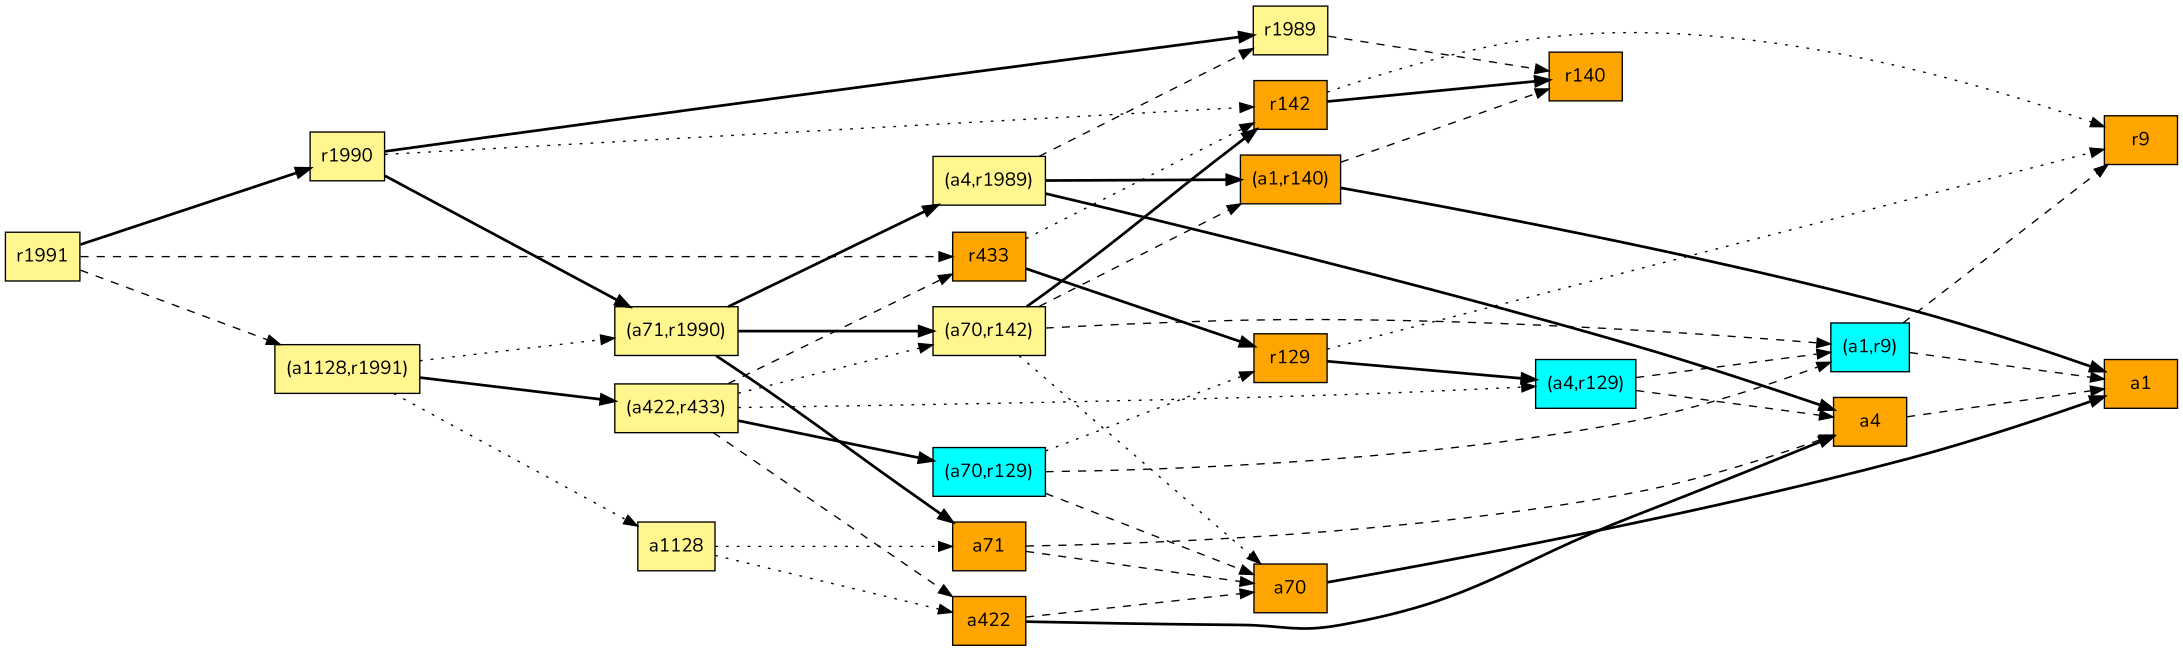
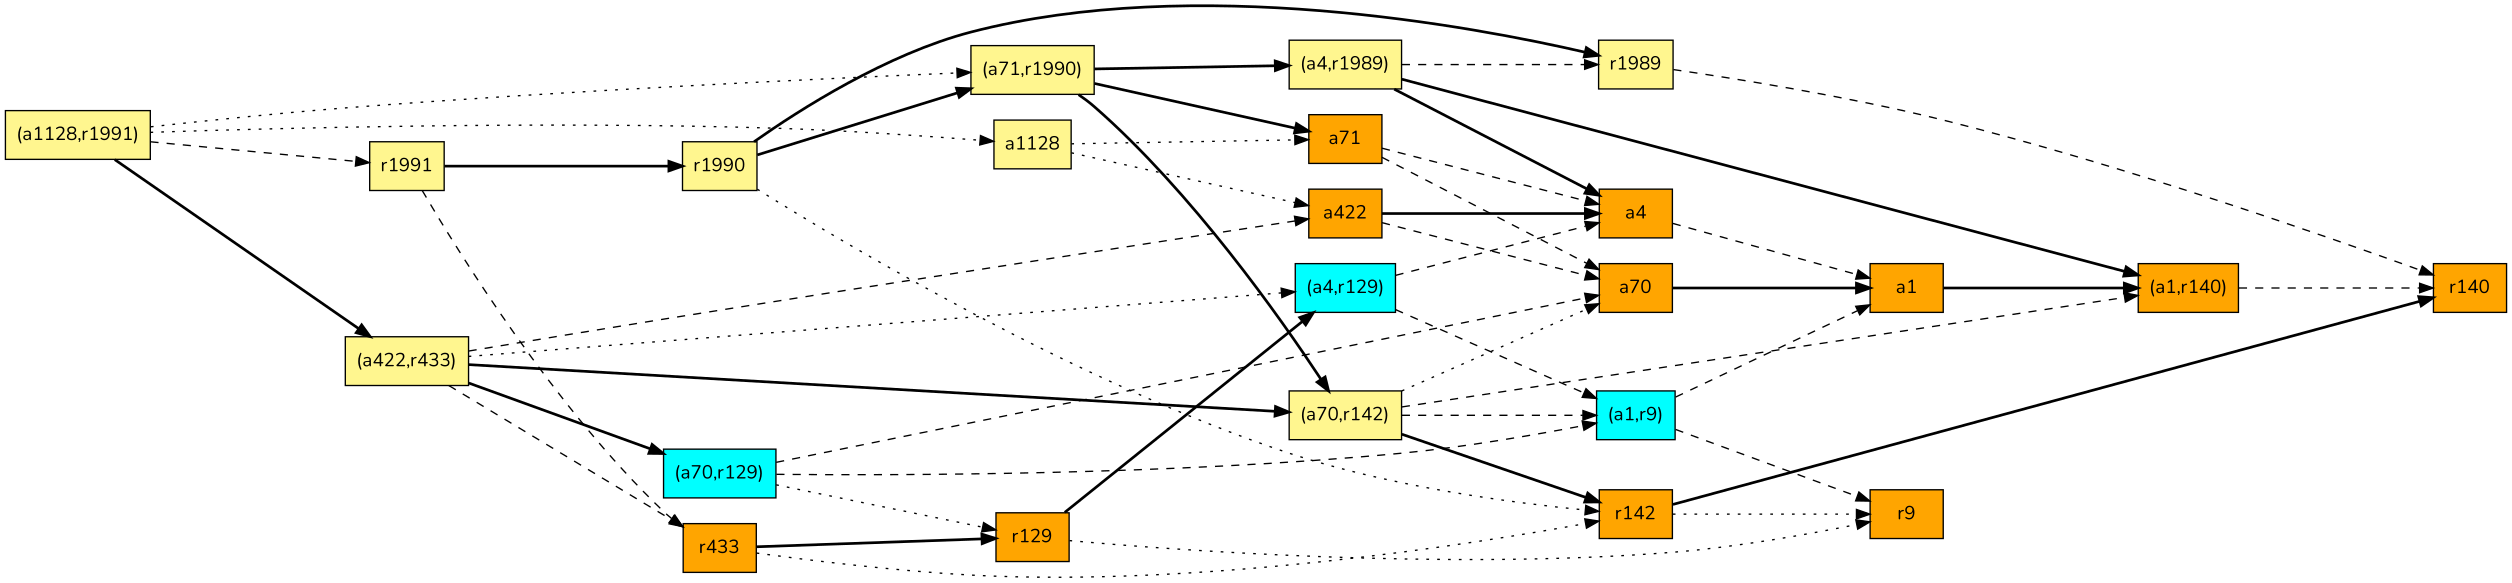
(1719, 263) -> (2034, 288)
(174, 305) -> (253, 152)
(829, 371) -> (872, 388)
